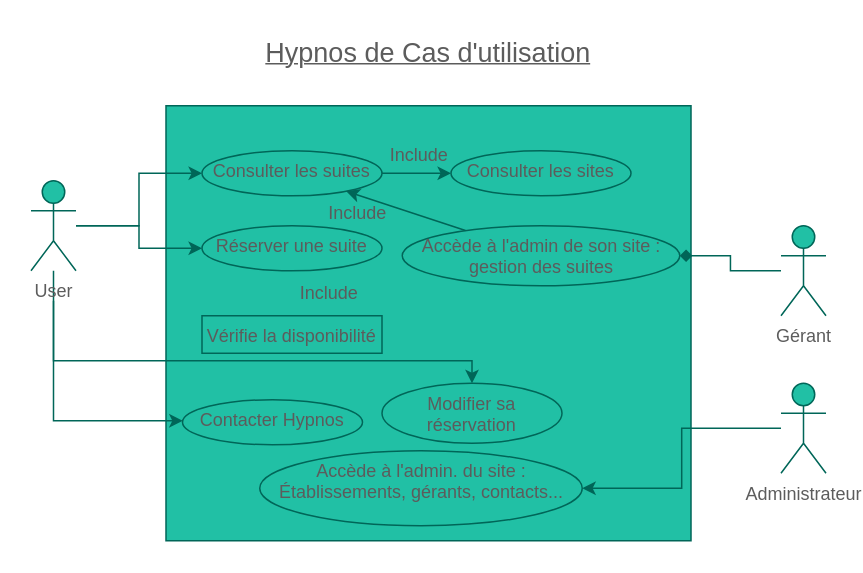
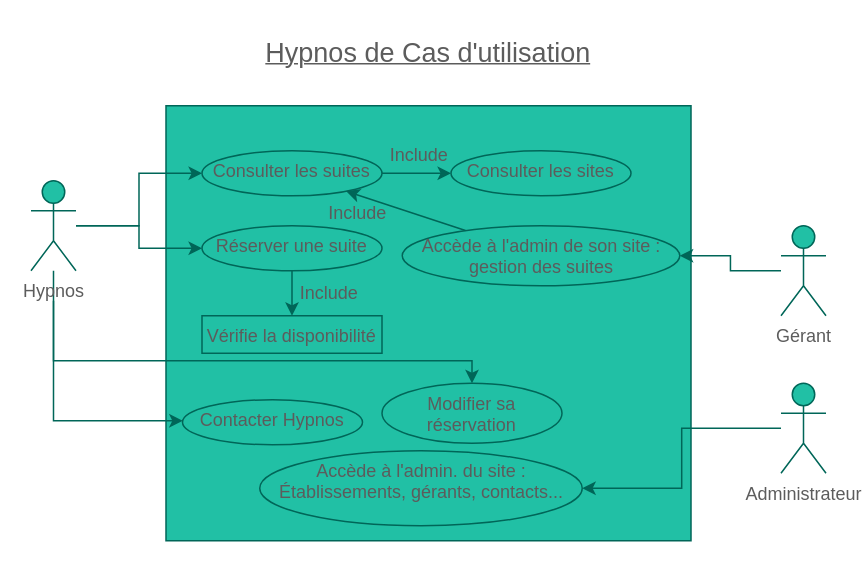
(692, 256) -> (691, 256)
(54, 292) -> (54, 292)
none -> (292, 299)
